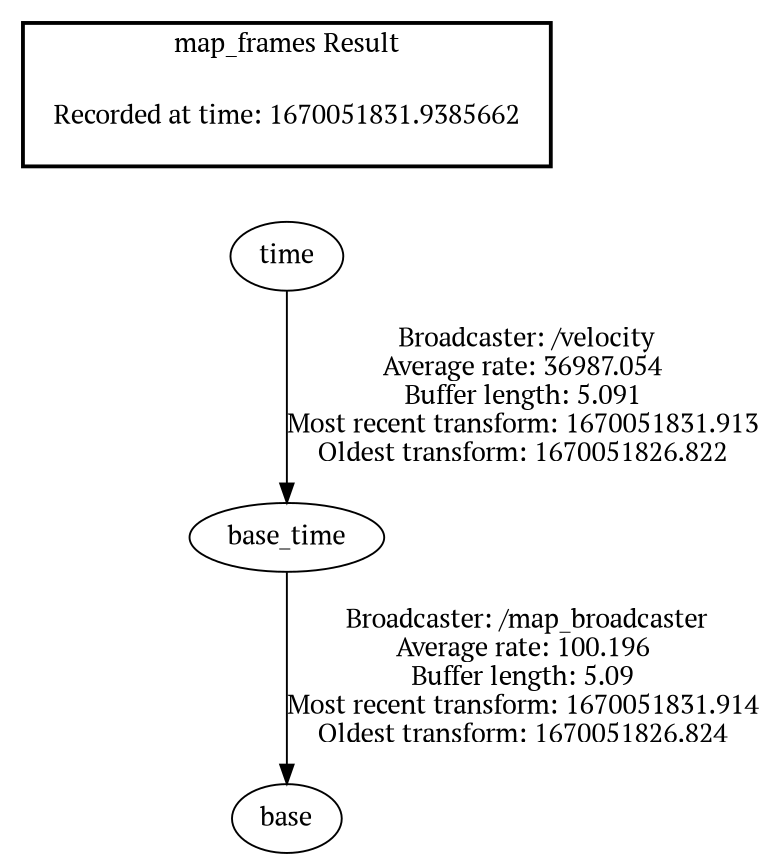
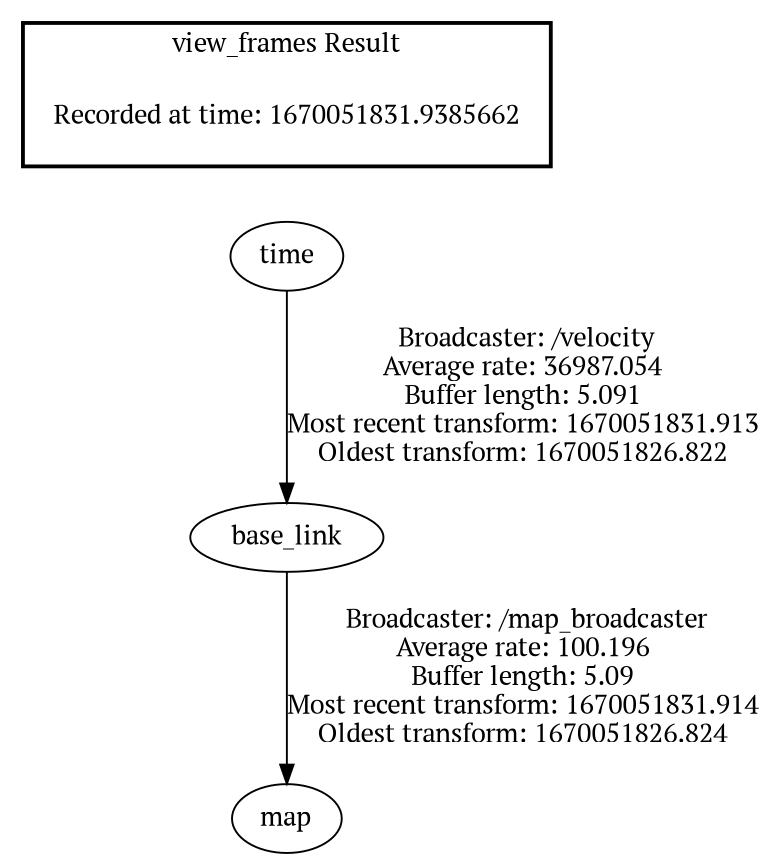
(287, 45) -> (287, 45)
(287, 537) -> (287, 537)
(287, 819) -> (287, 819)
